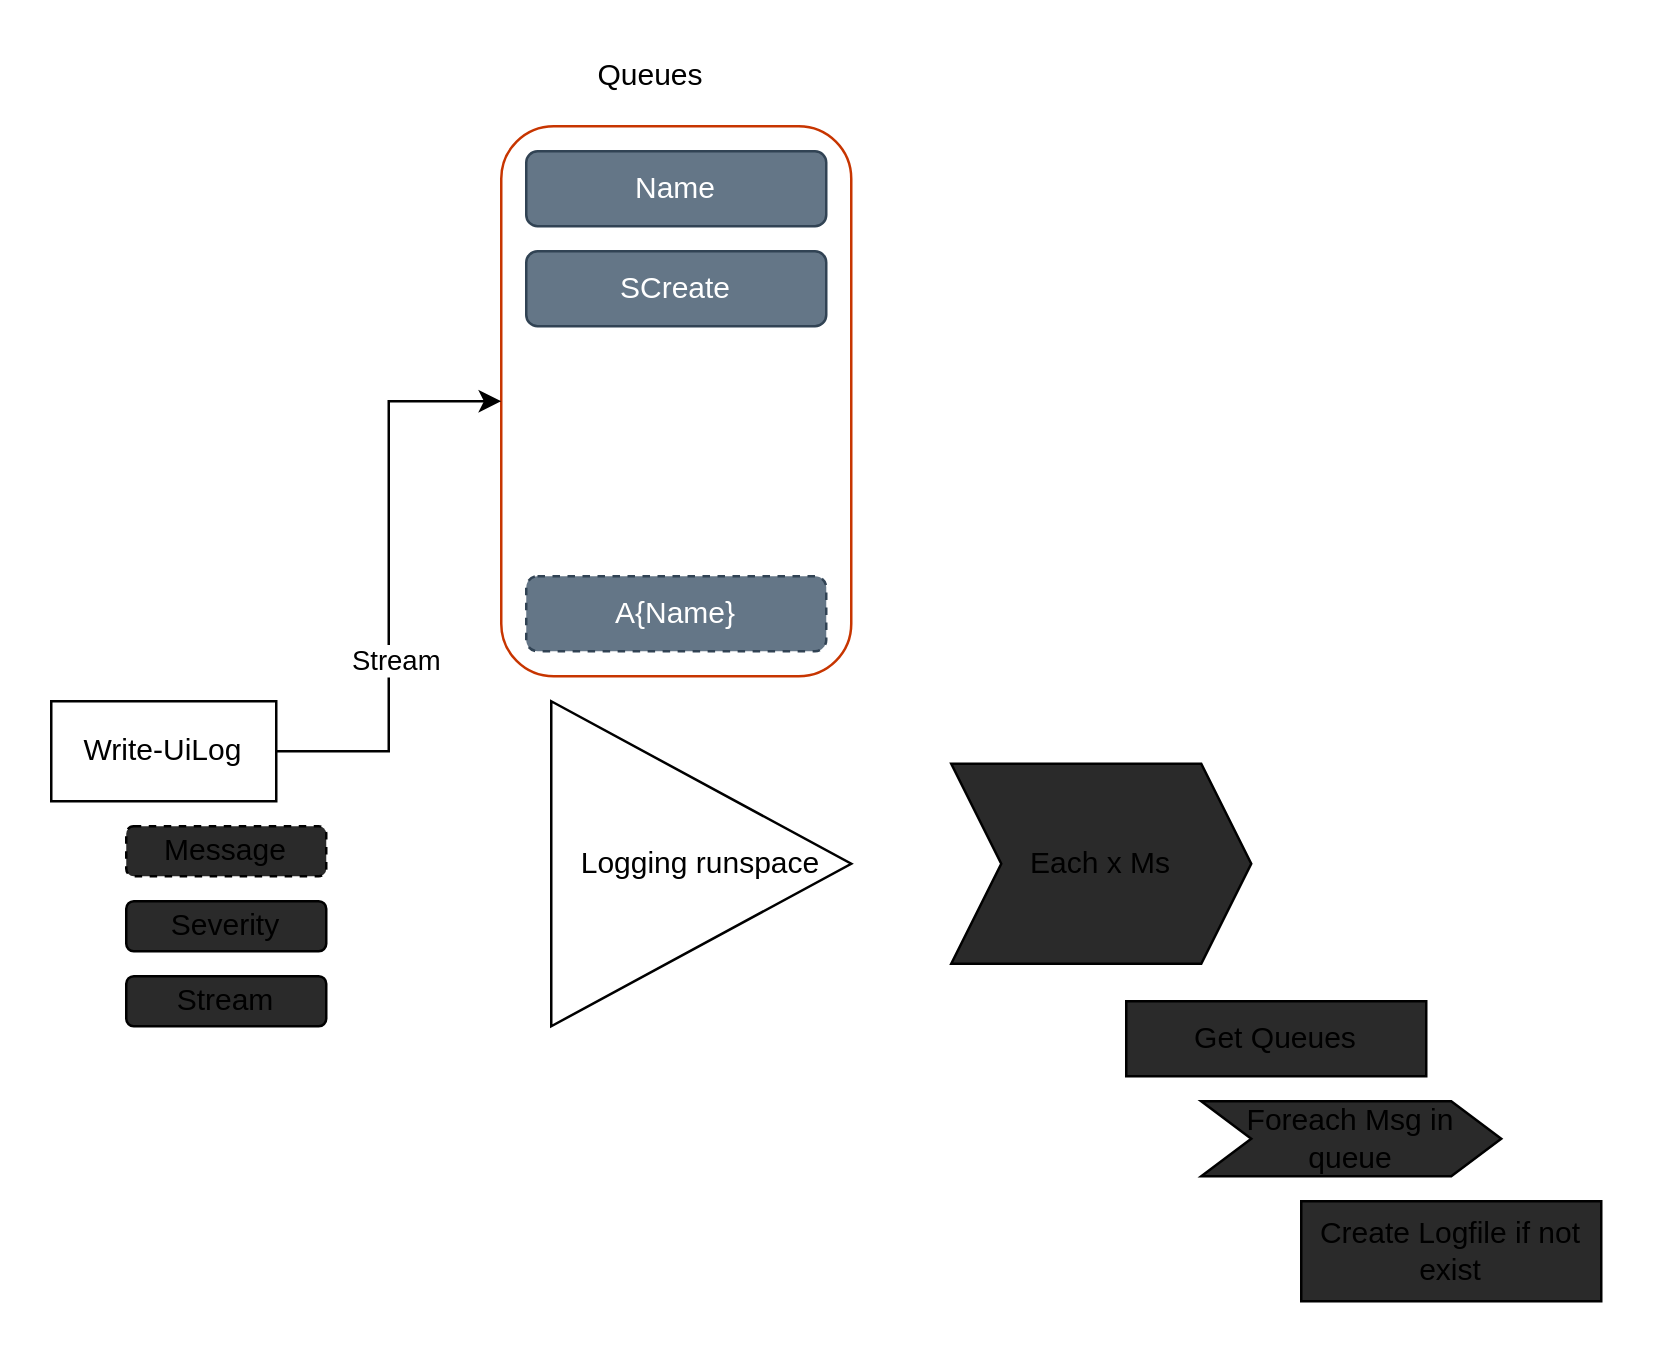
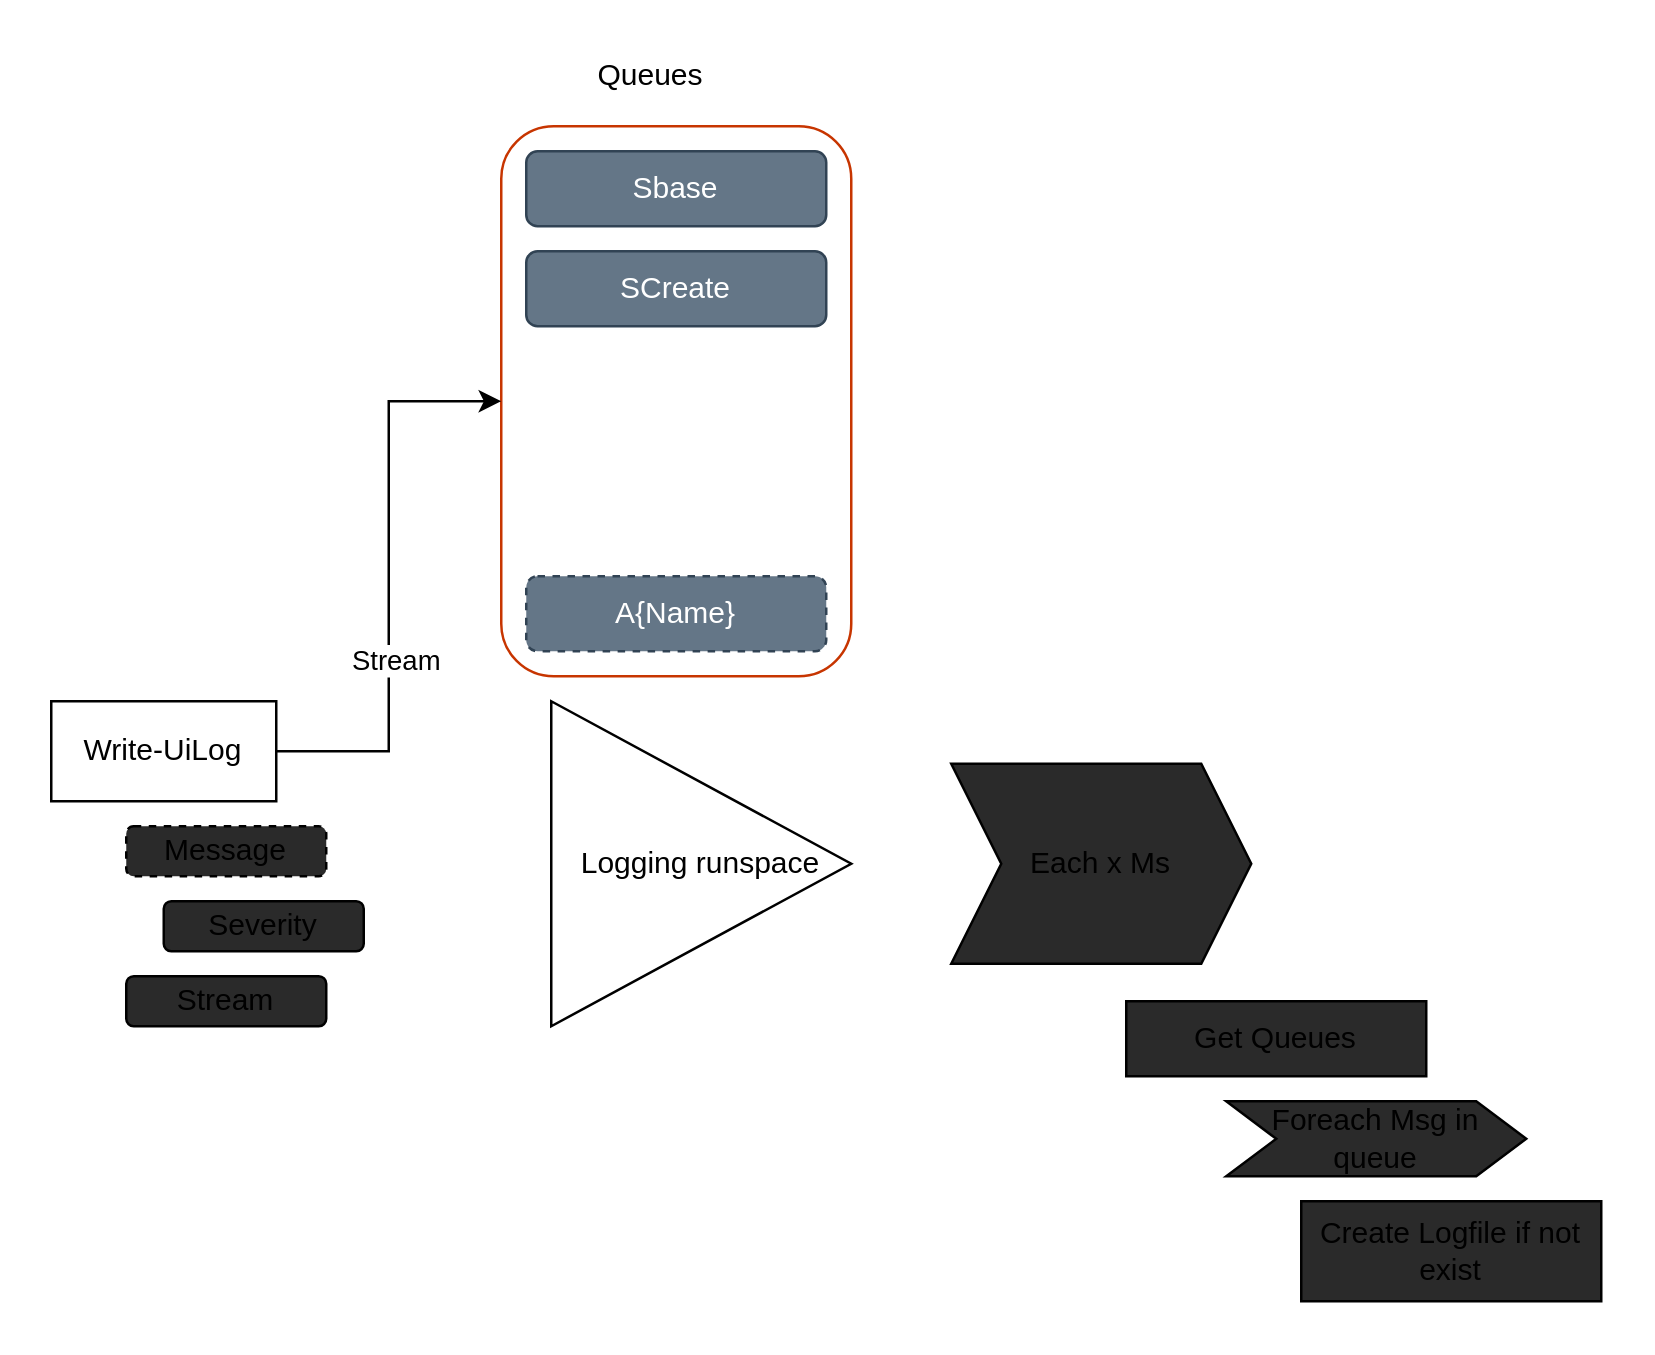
(676, 189) -> (676, 189)
(226, 926) -> (264, 926)
(1351, 1139) -> (1376, 1139)
